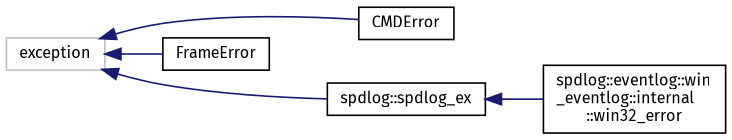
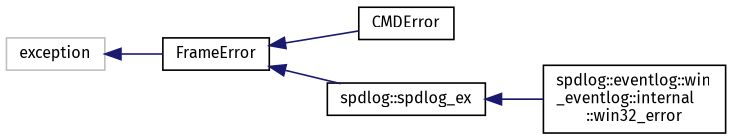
(236, 17) -> (322, 37)
(222, 92) -> (313, 77)
